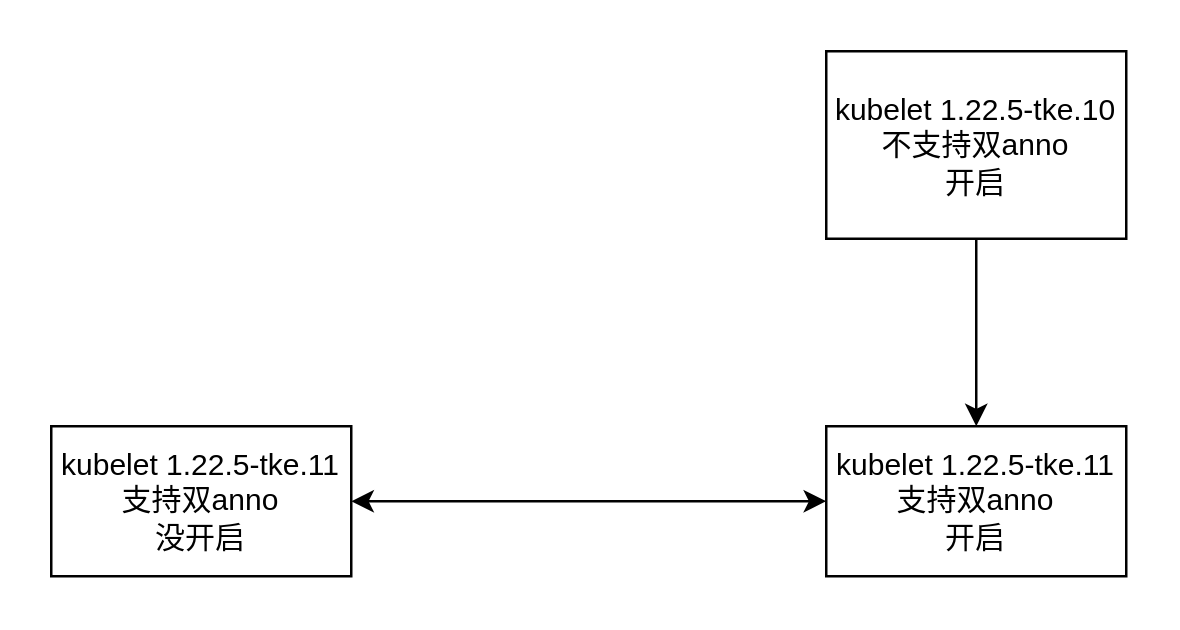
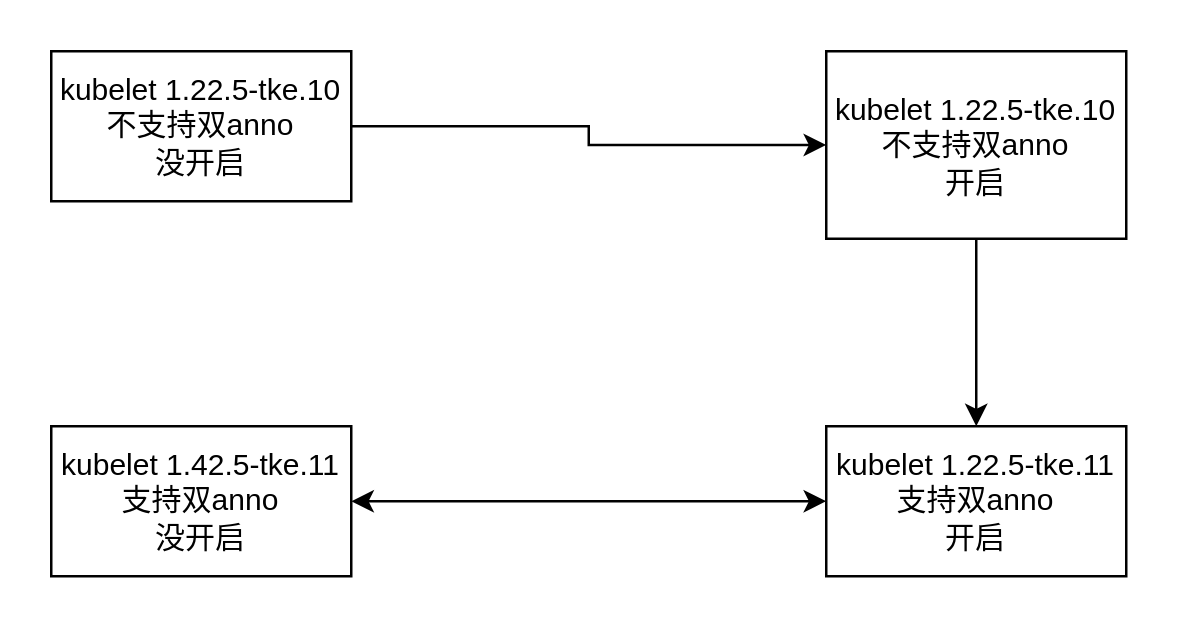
none -> (201, 126)
none -> (589, 127)
(201, 501) -> (201, 501)
